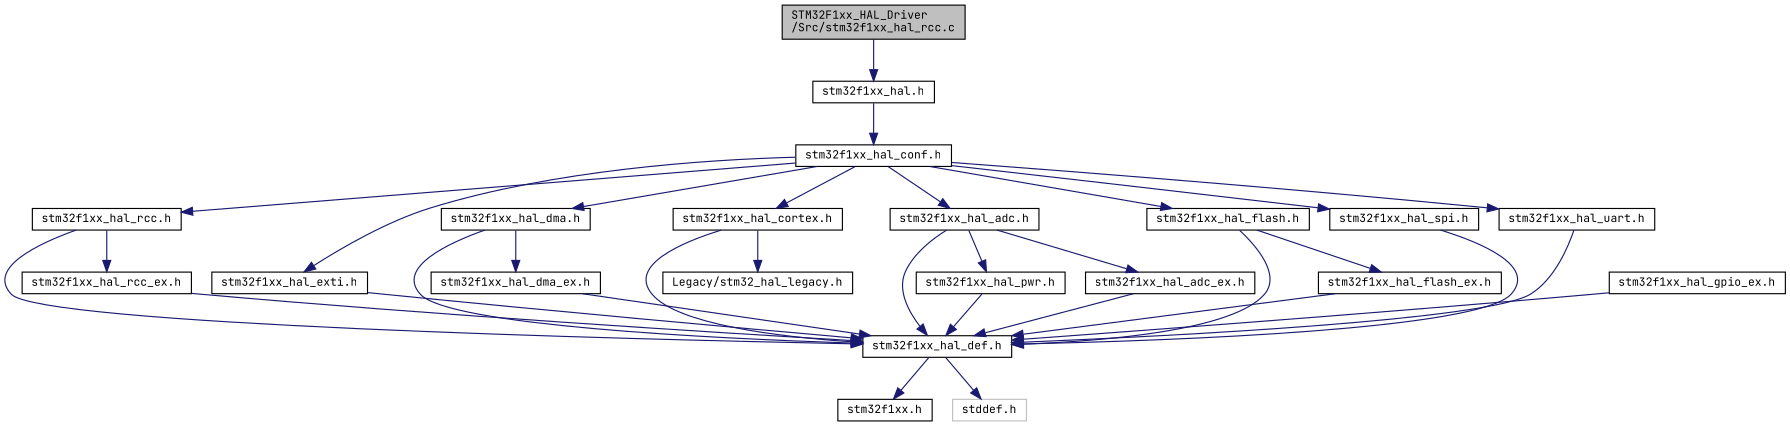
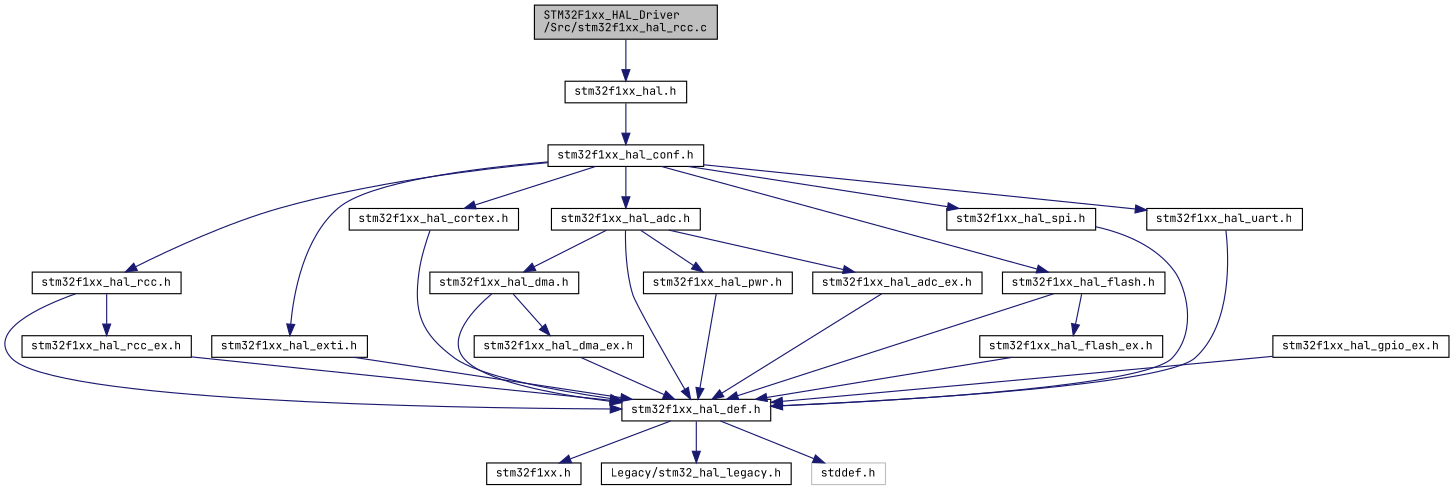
(700, 187) -> (570, 248)
(758, 245) -> (696, 436)
